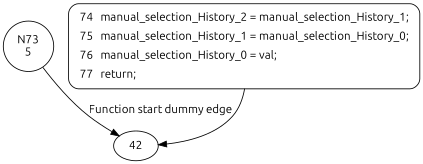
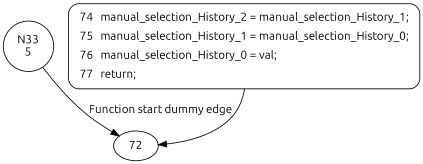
(29, 46) -> (29, 46)
(136, 146) -> (136, 146)
